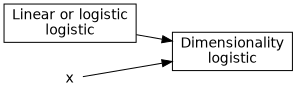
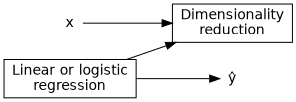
(70, 23) -> (70, 79)
(232, 51) -> (232, 23)
none -> (232, 79)
